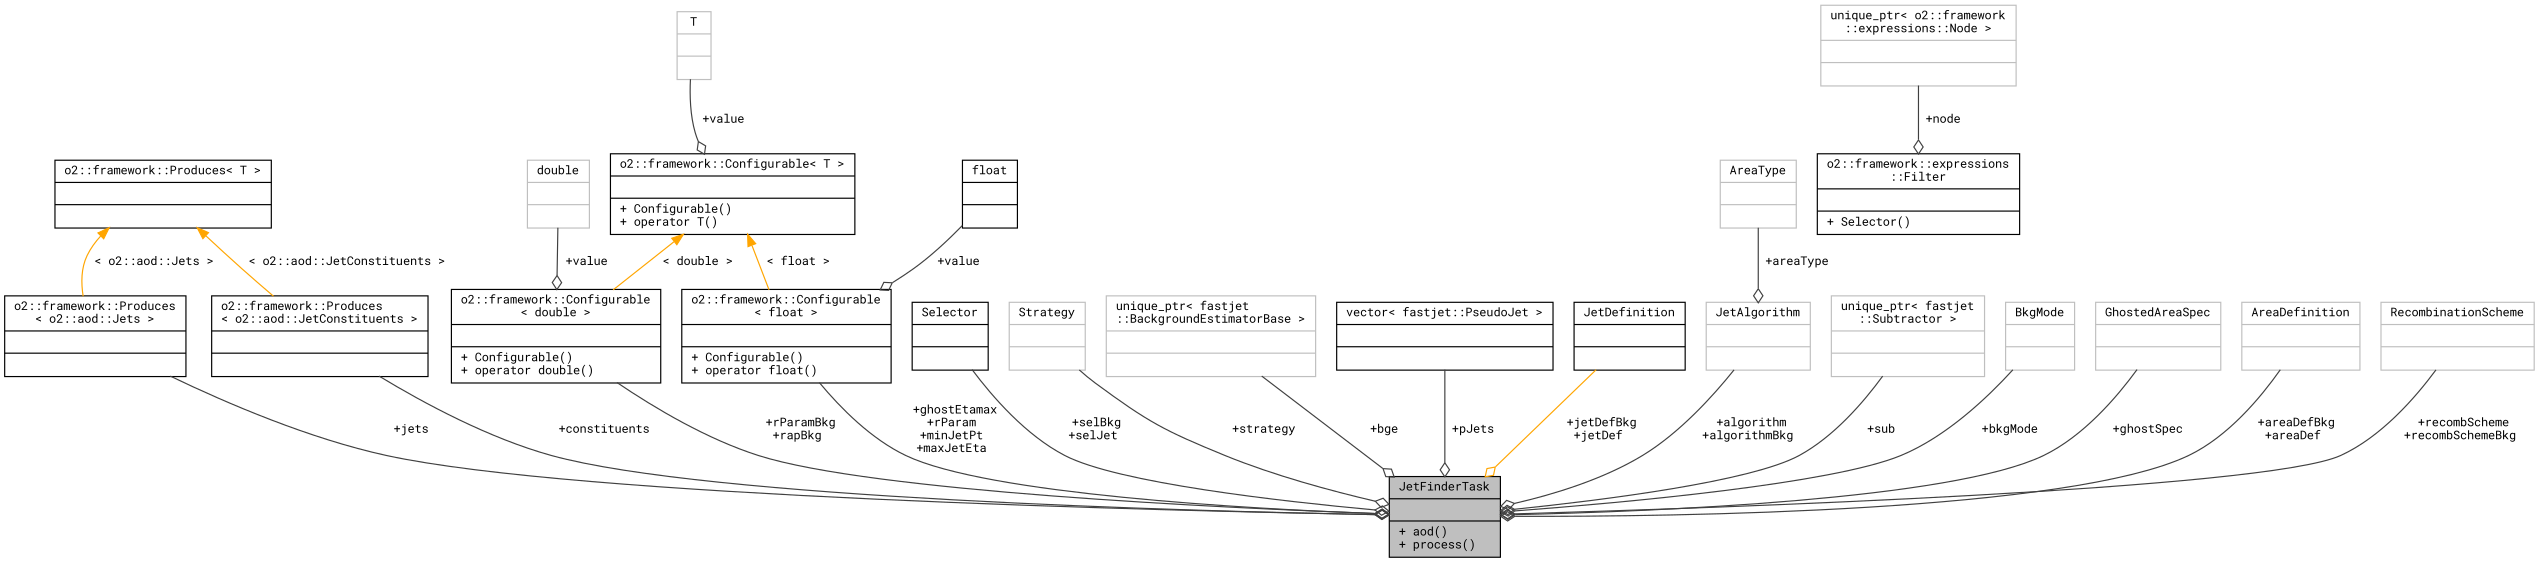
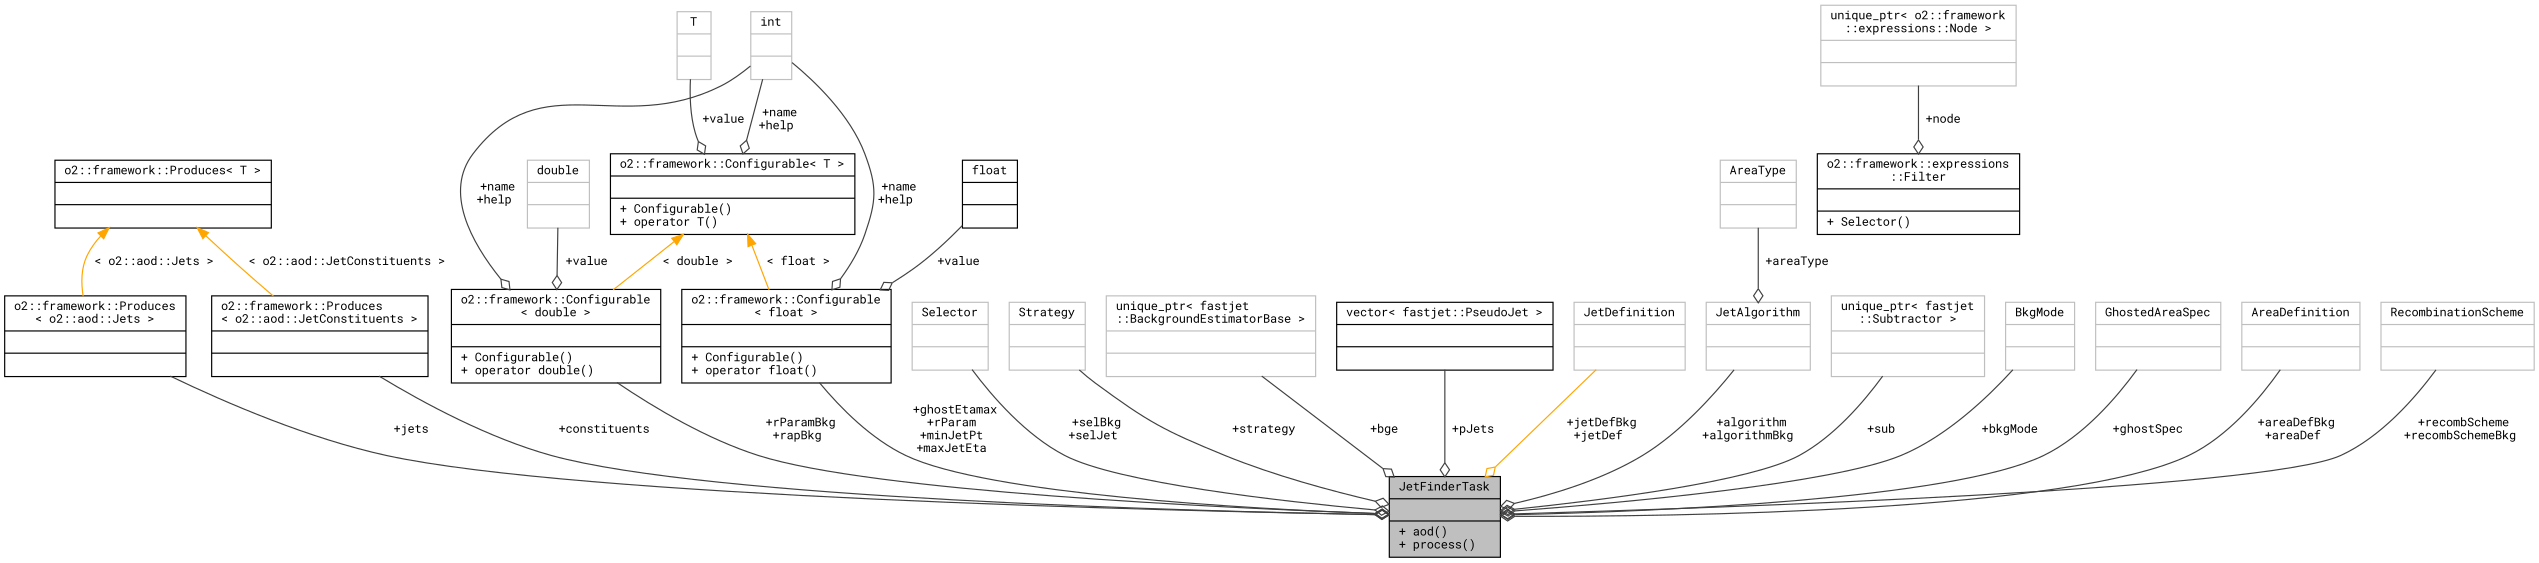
none -> (771, 46)
(950, 336) -> (950, 336)
(1630, 336) -> (1630, 336)
